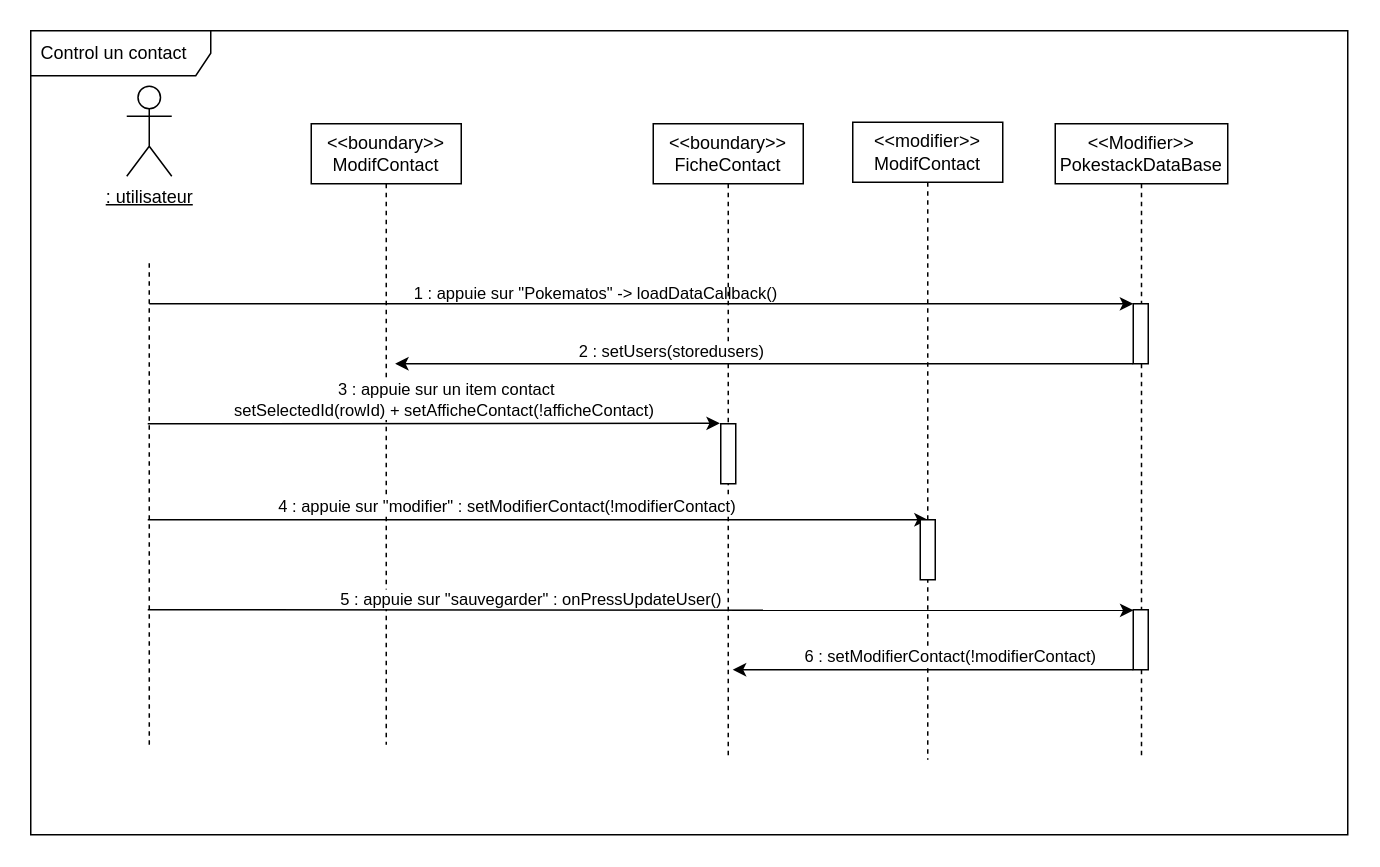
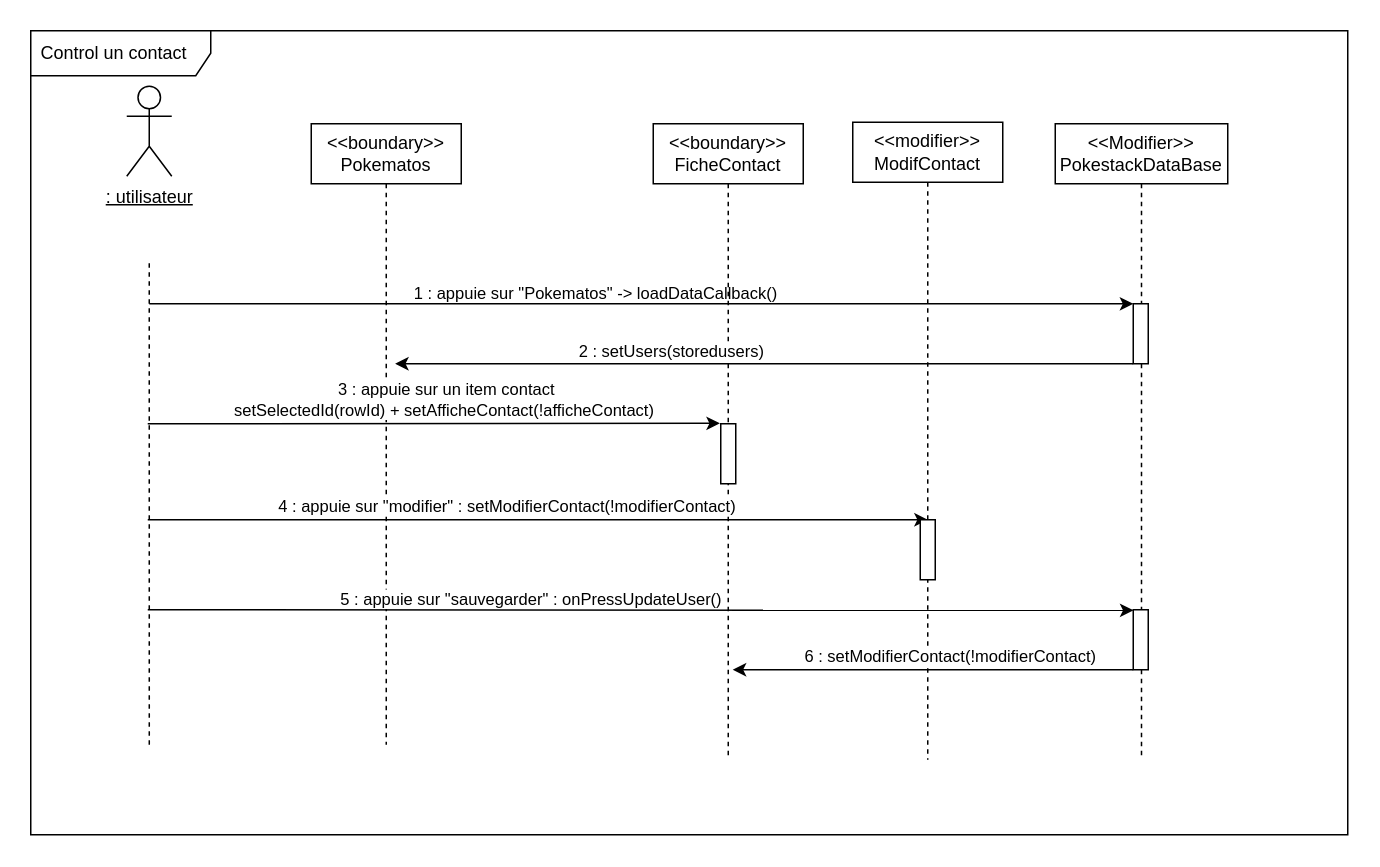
(386, 154) -> (386, 154)
